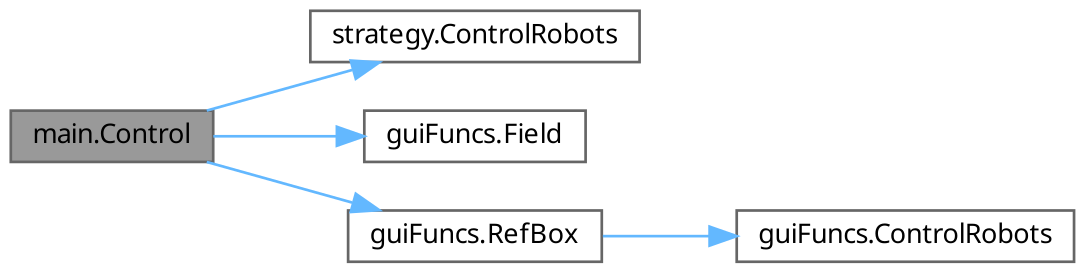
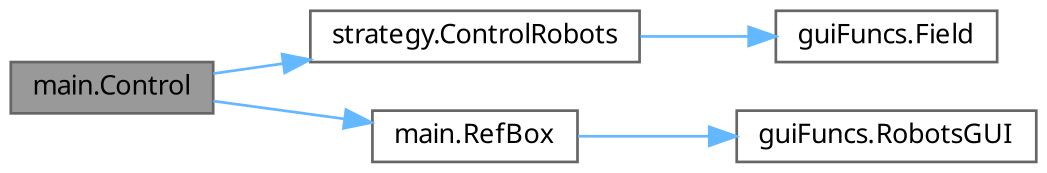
(275, 136) -> (695, 36)
(475, 236) -> (475, 136)
(905, 236) -> (886, 136)
